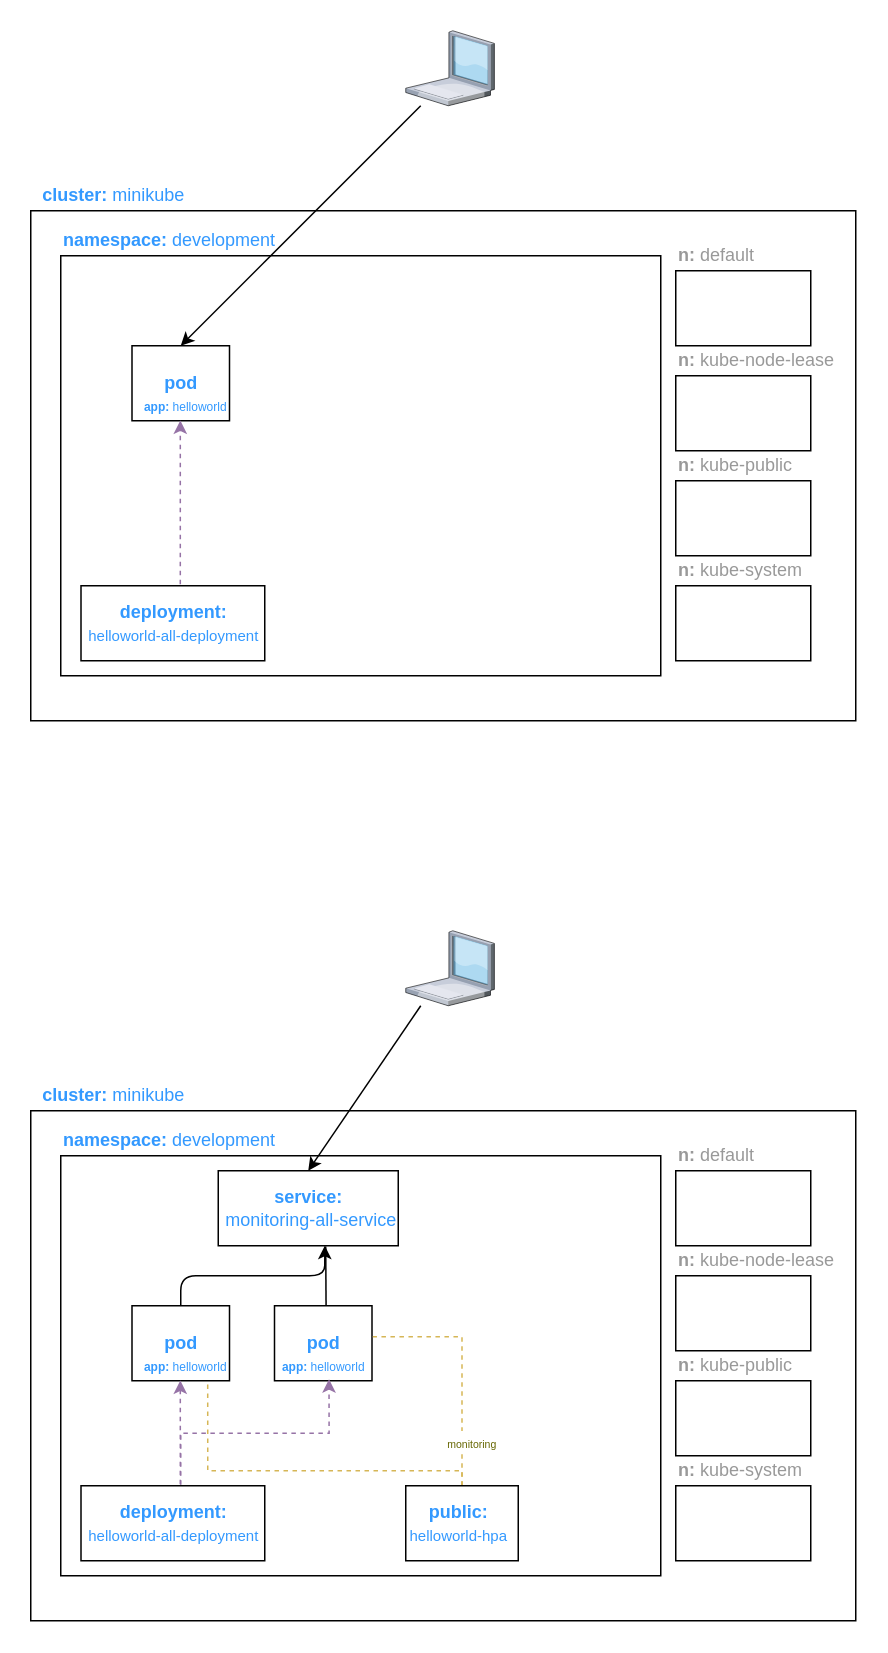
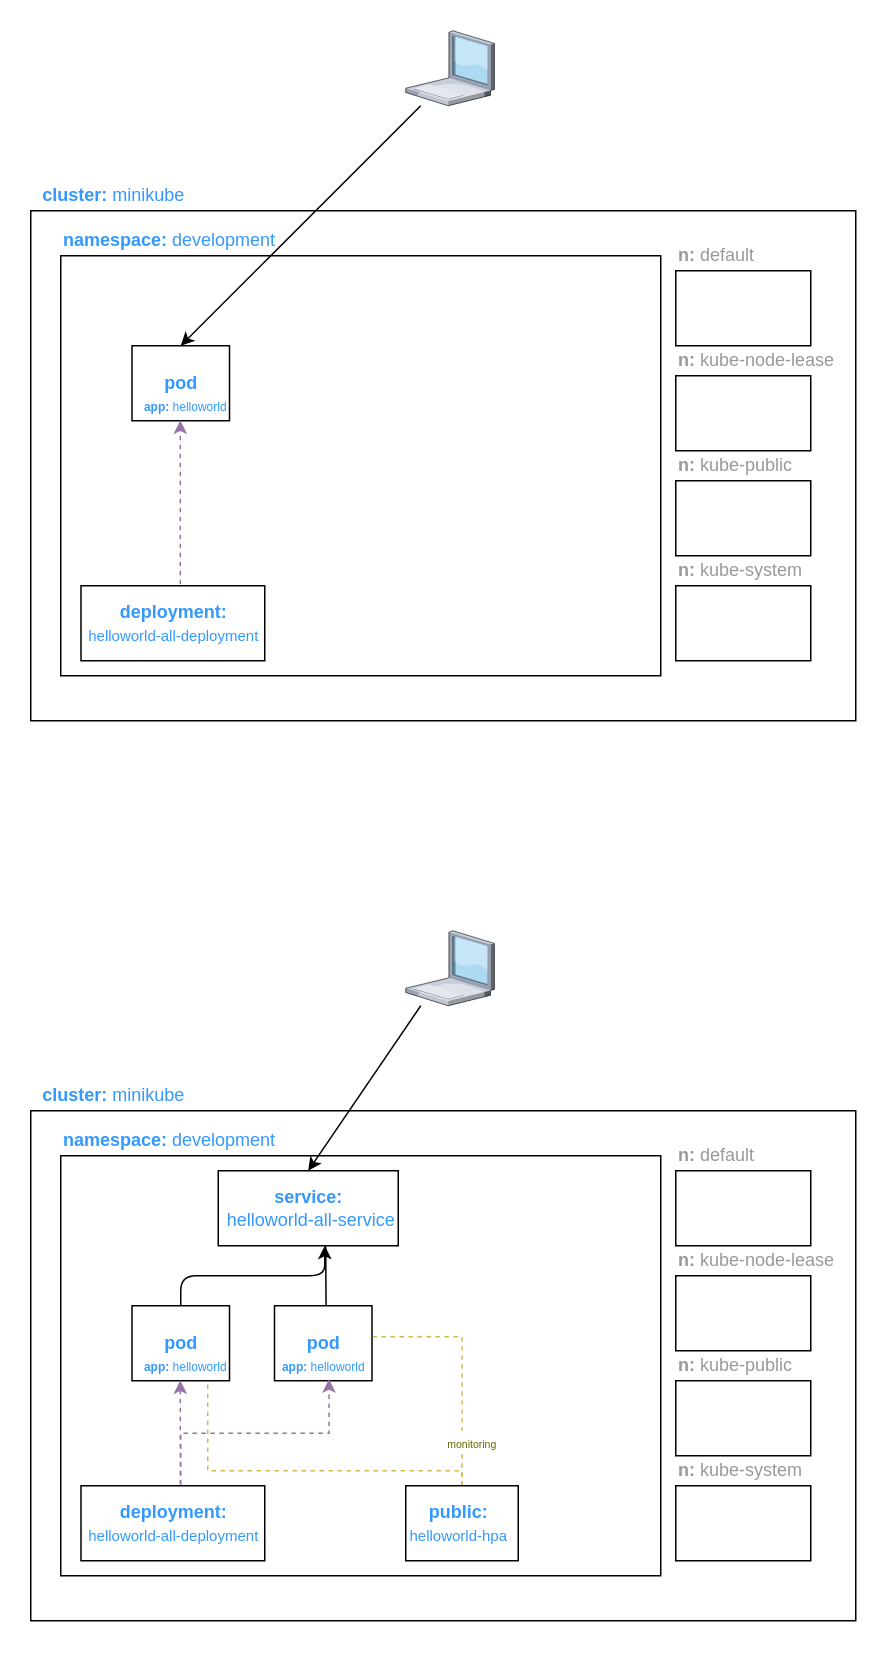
(309, 1208) -> (309, 1208)
